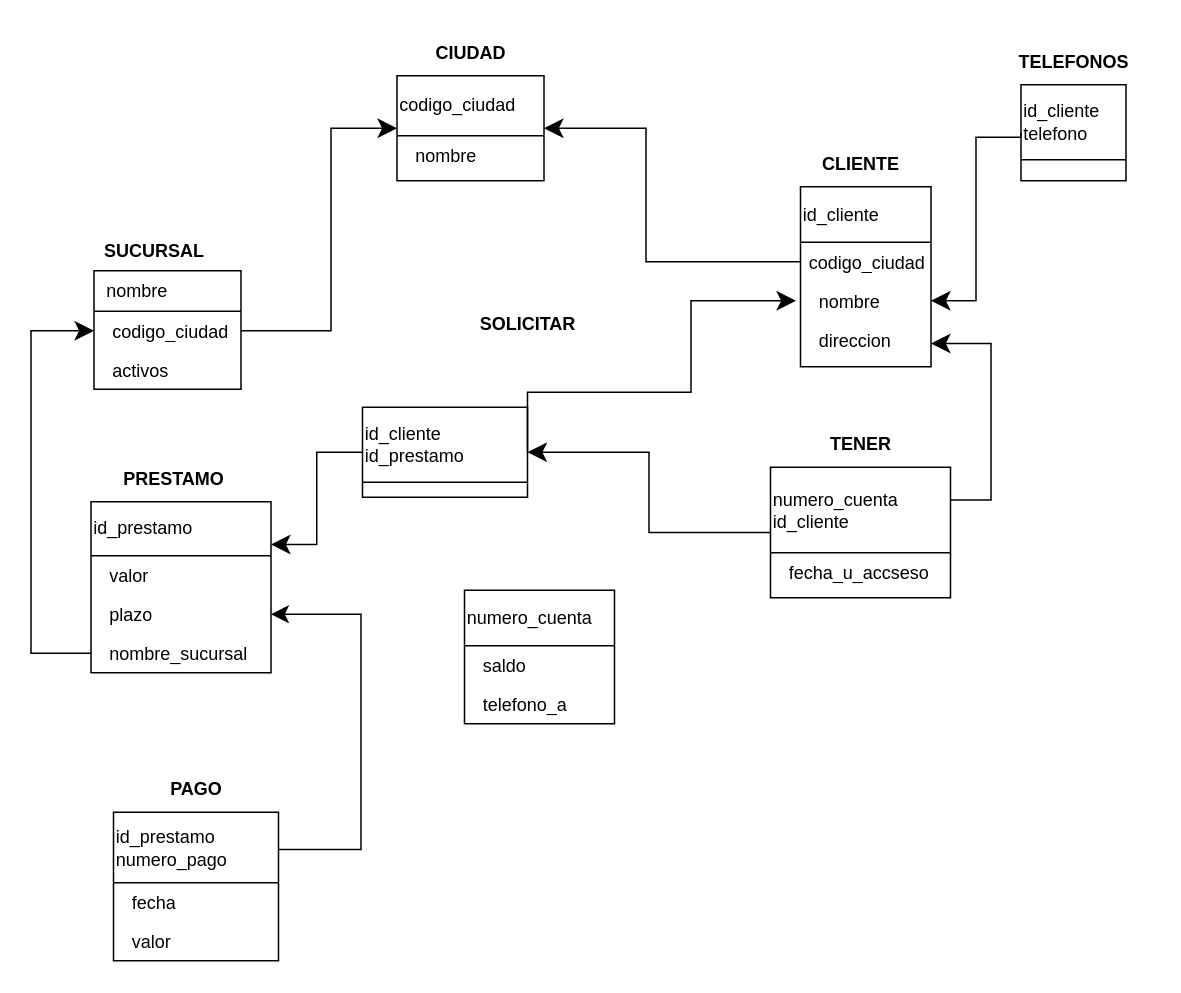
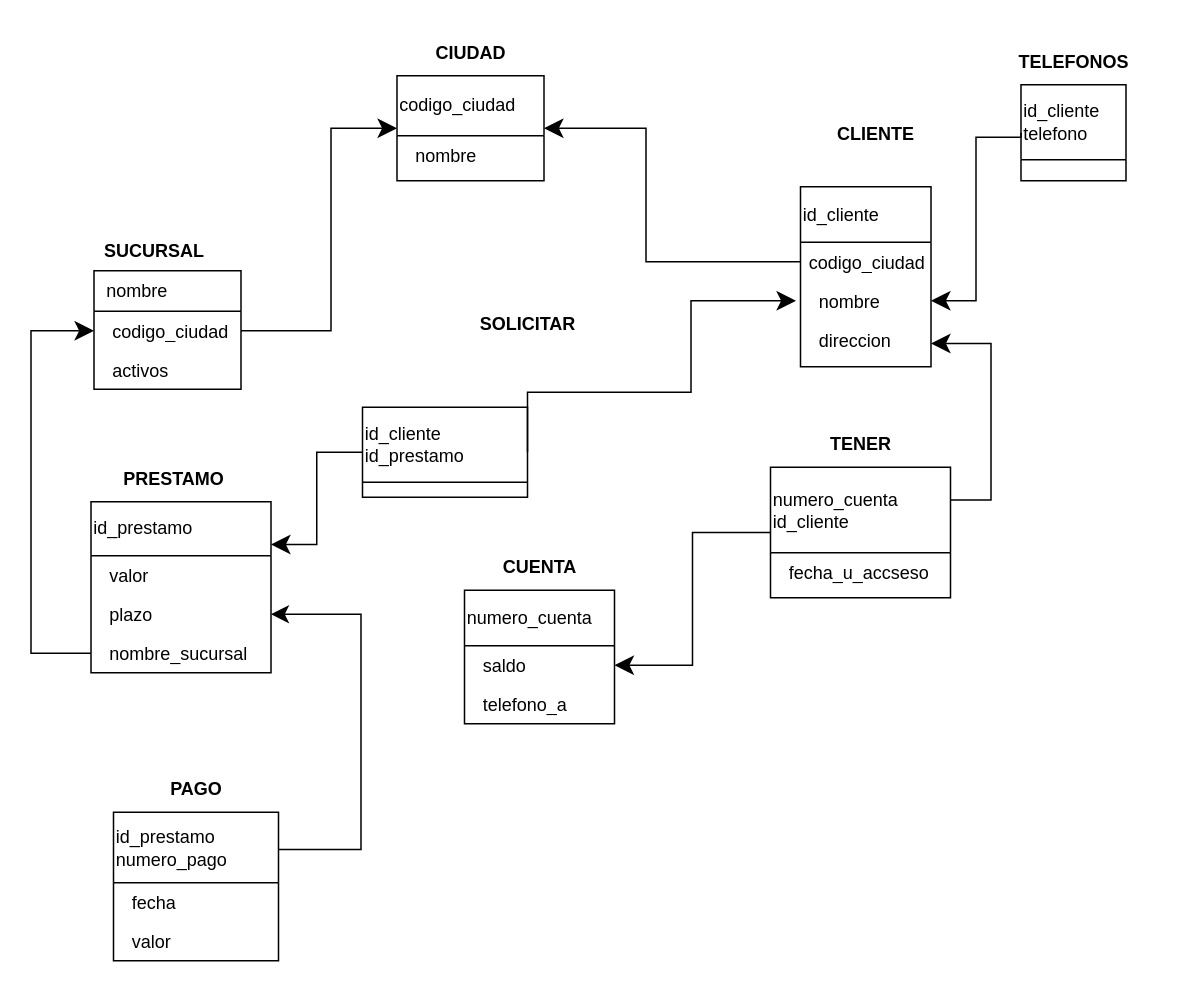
(860, 164) -> (875, 134)
(649, 461) -> (692, 629)
none -> (539, 568)
